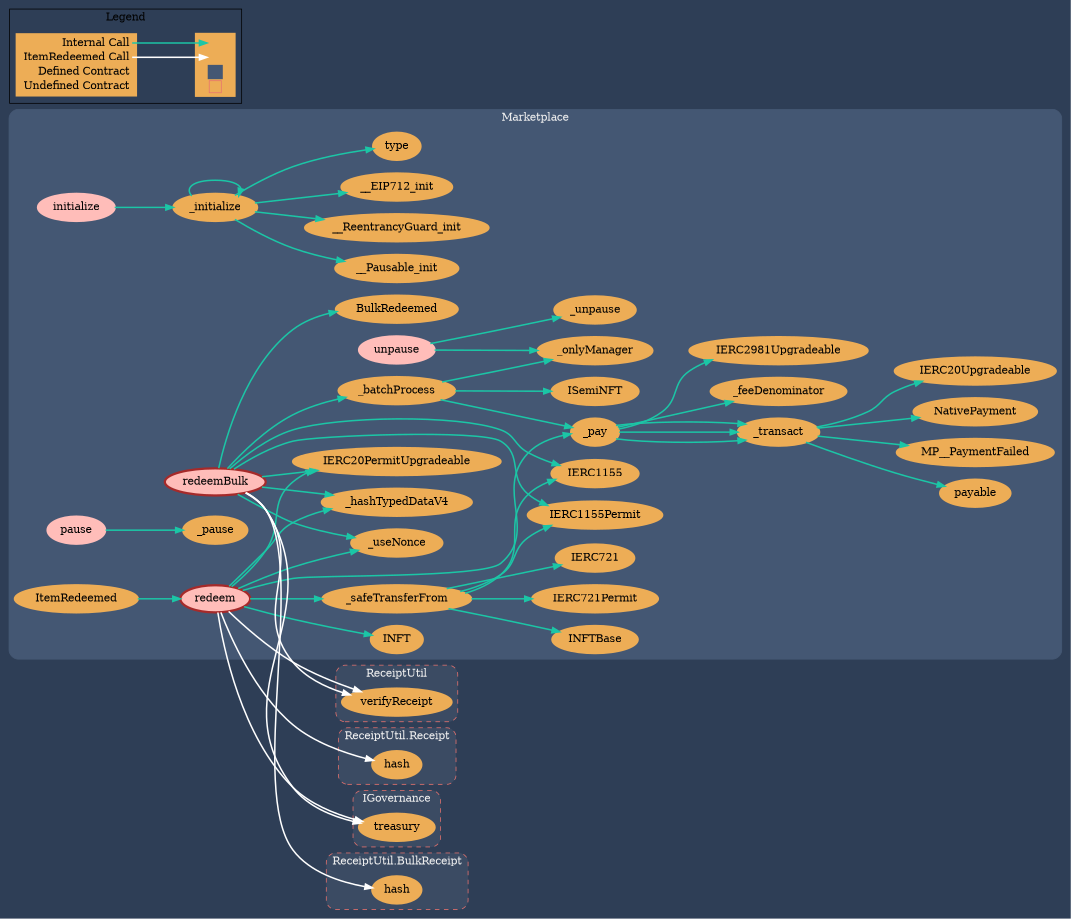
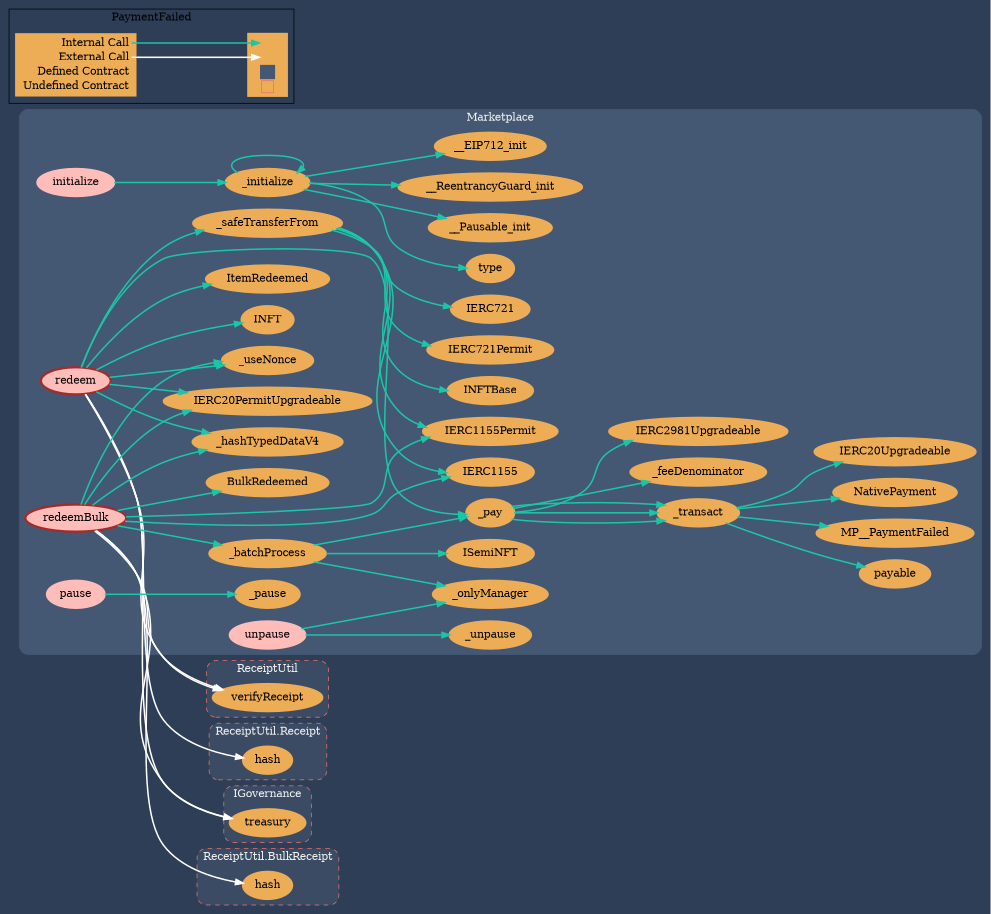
(126, 18) -> (152, 18)
(77, 57) -> (94, 57)
(155, 599) -> (138, 316)
